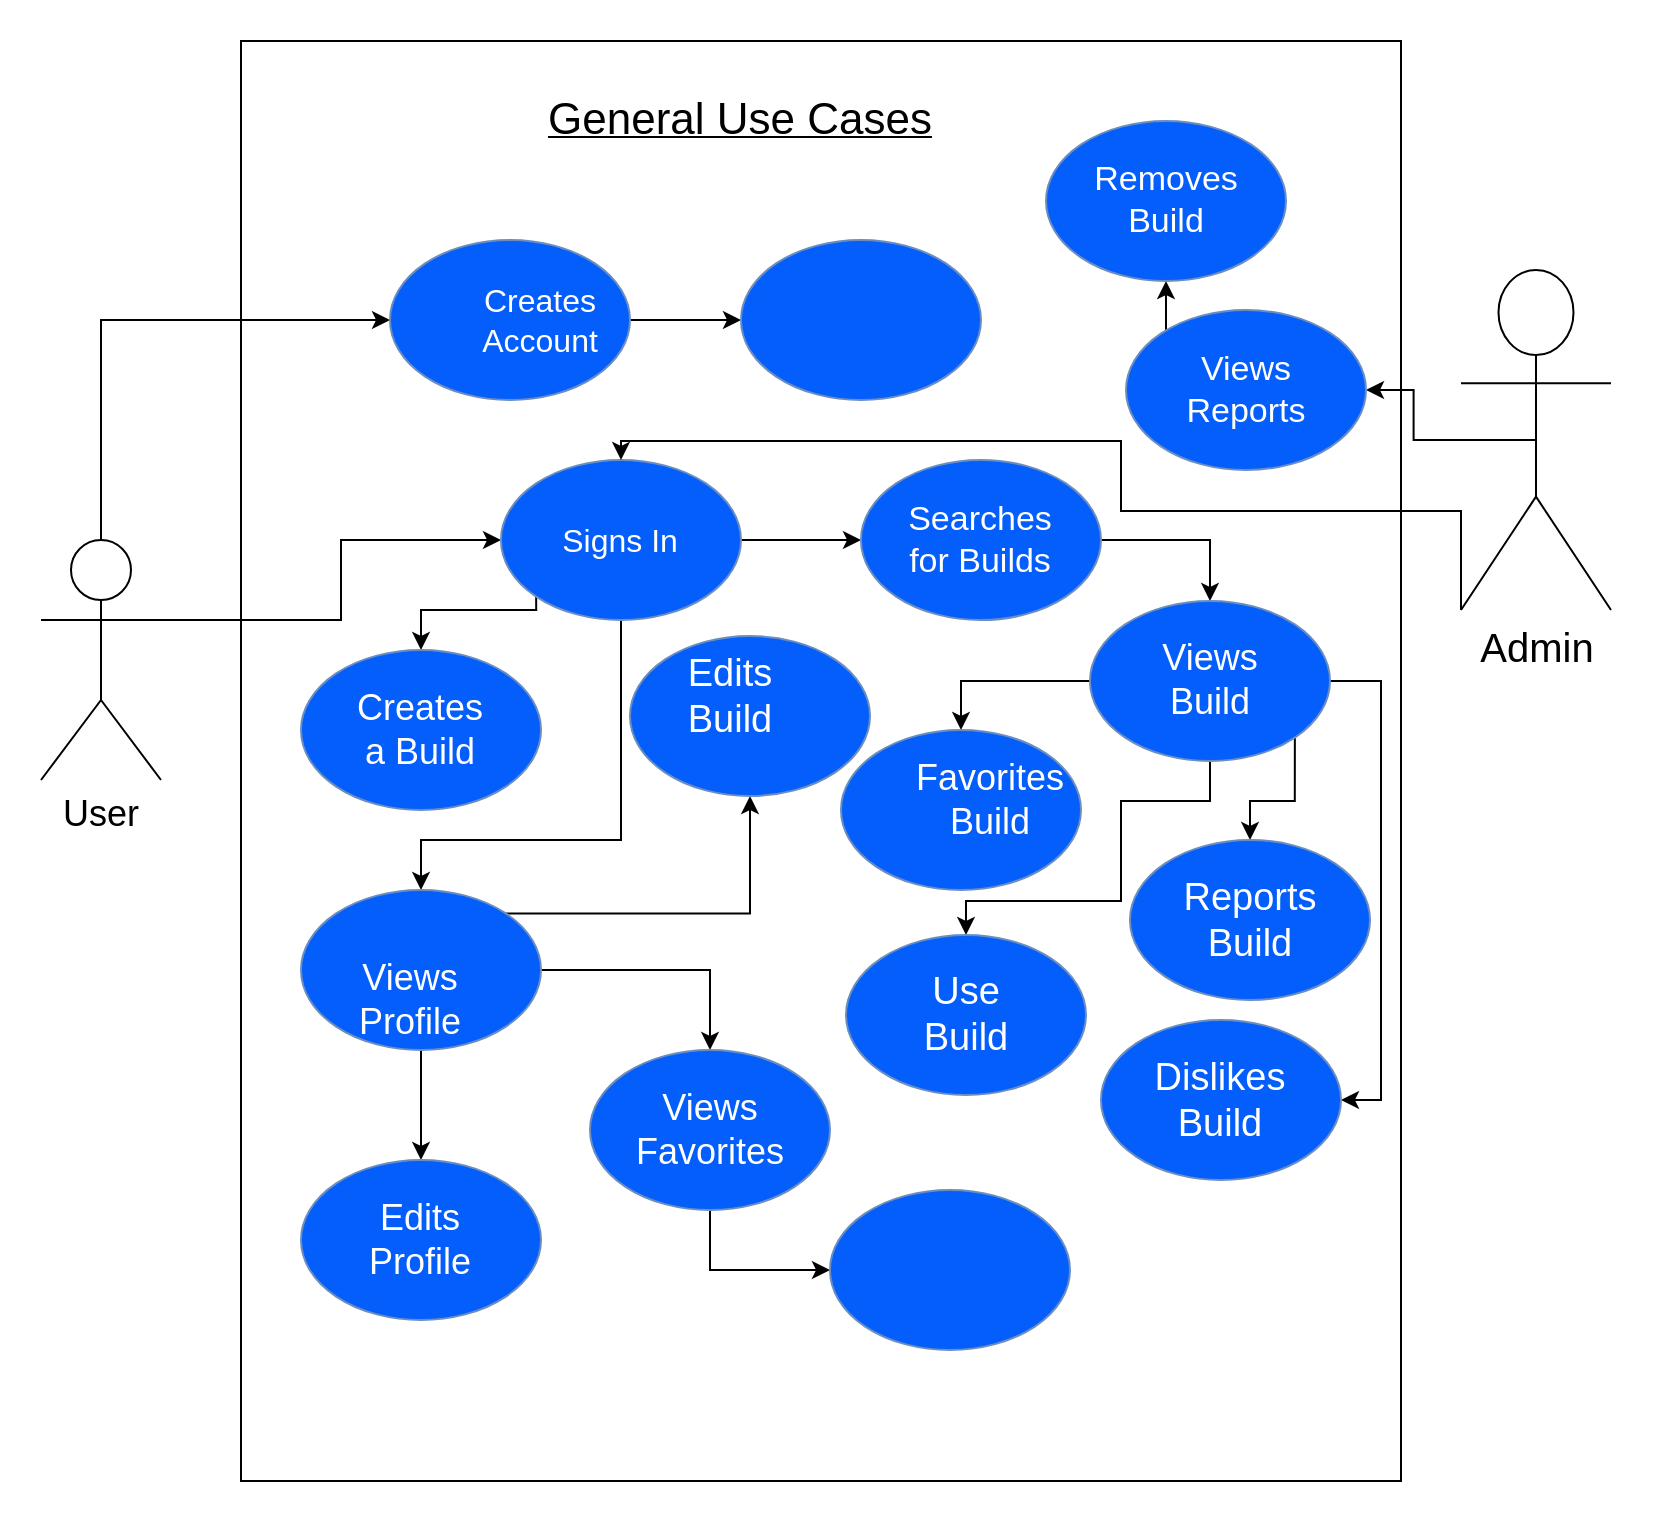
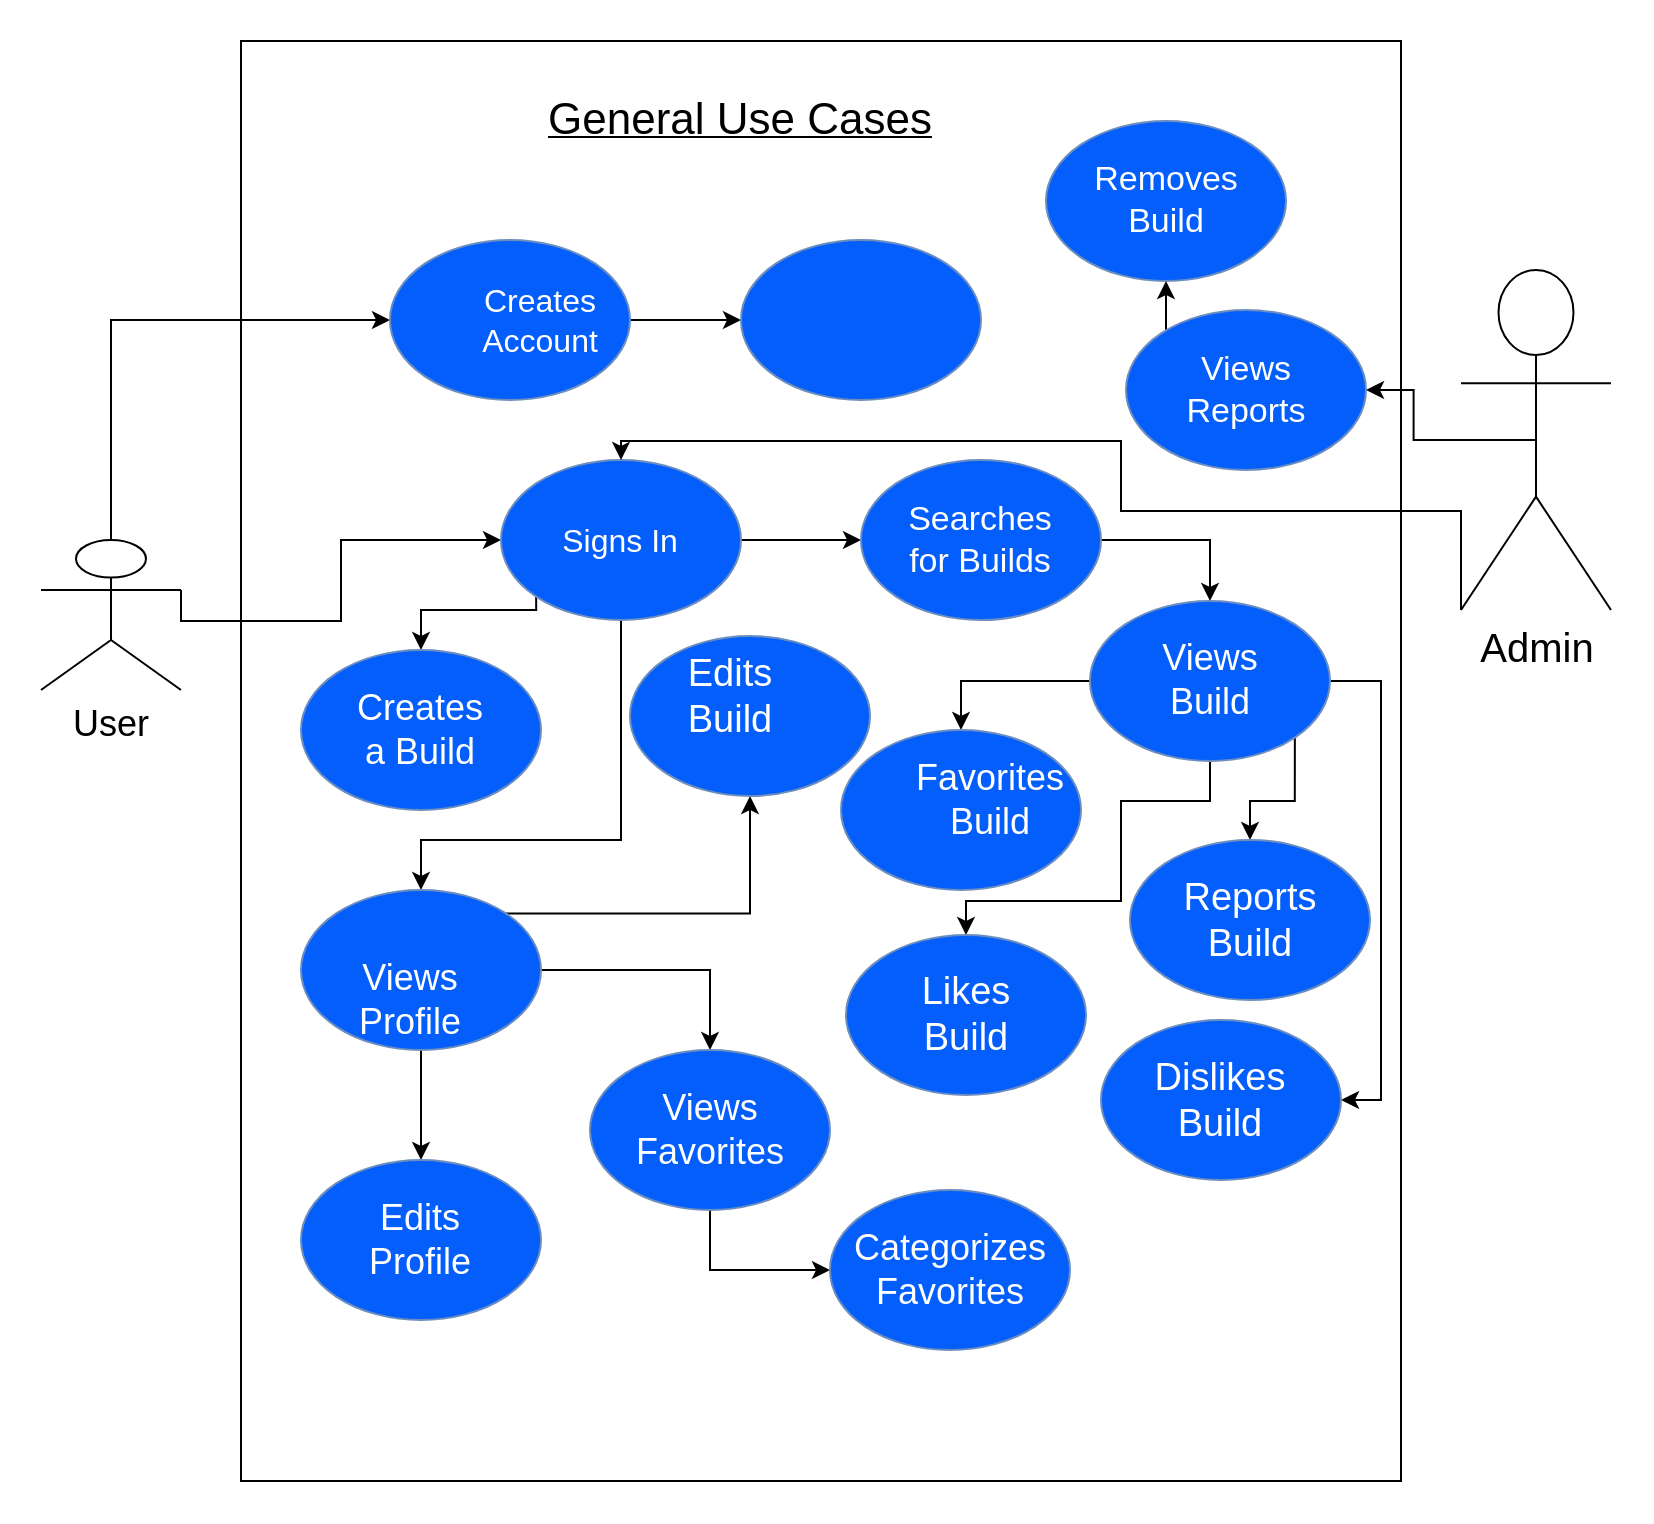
(101, 660) -> (111, 615)
(967, 1015) -> (967, 1015)
none -> (950, 1270)
